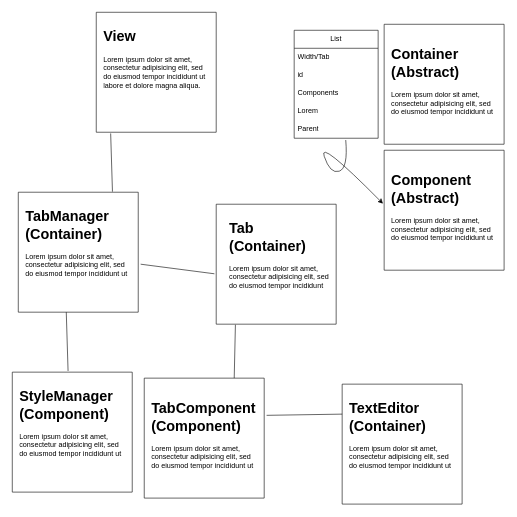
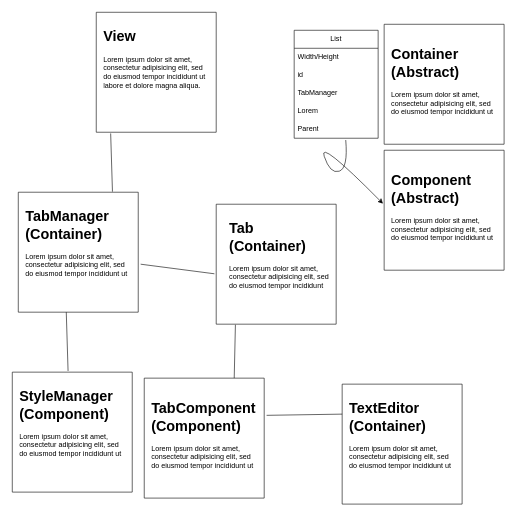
(315, 57) -> (320, 57)
(318, 93) -> (318, 93)
